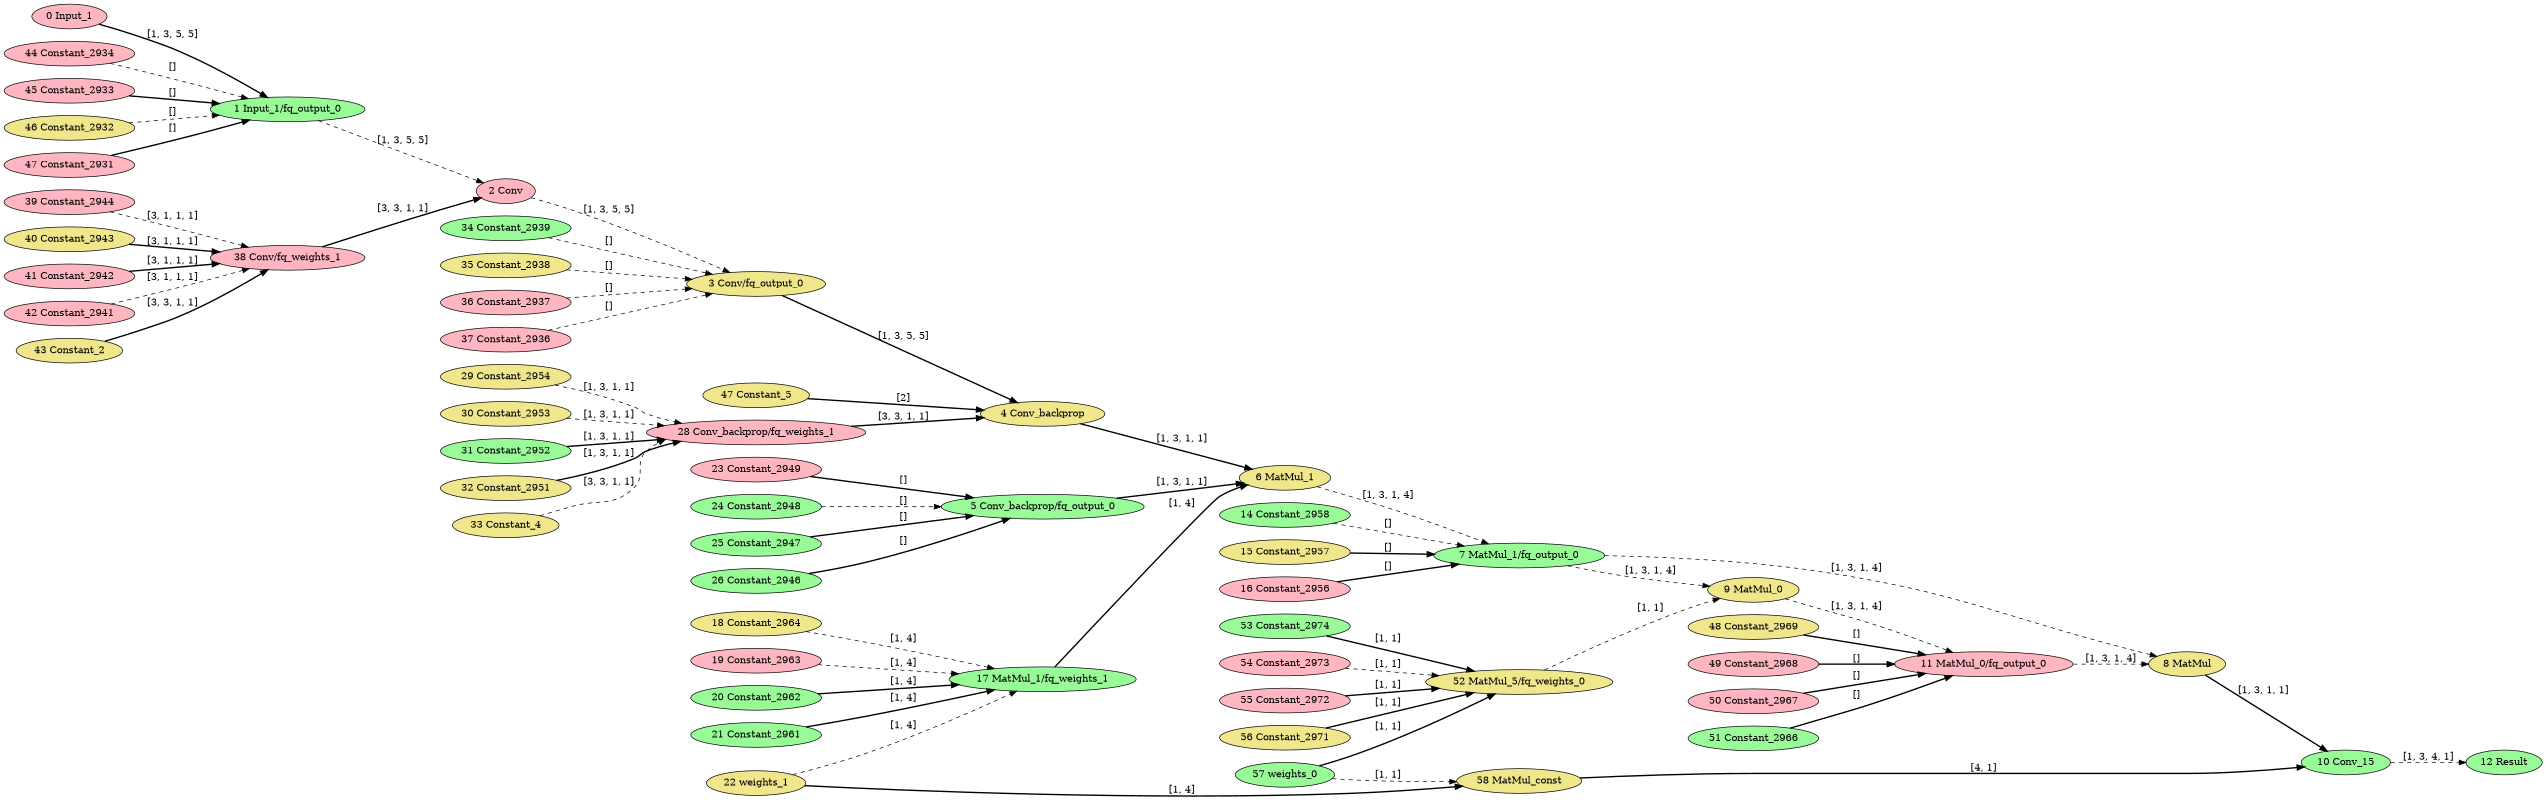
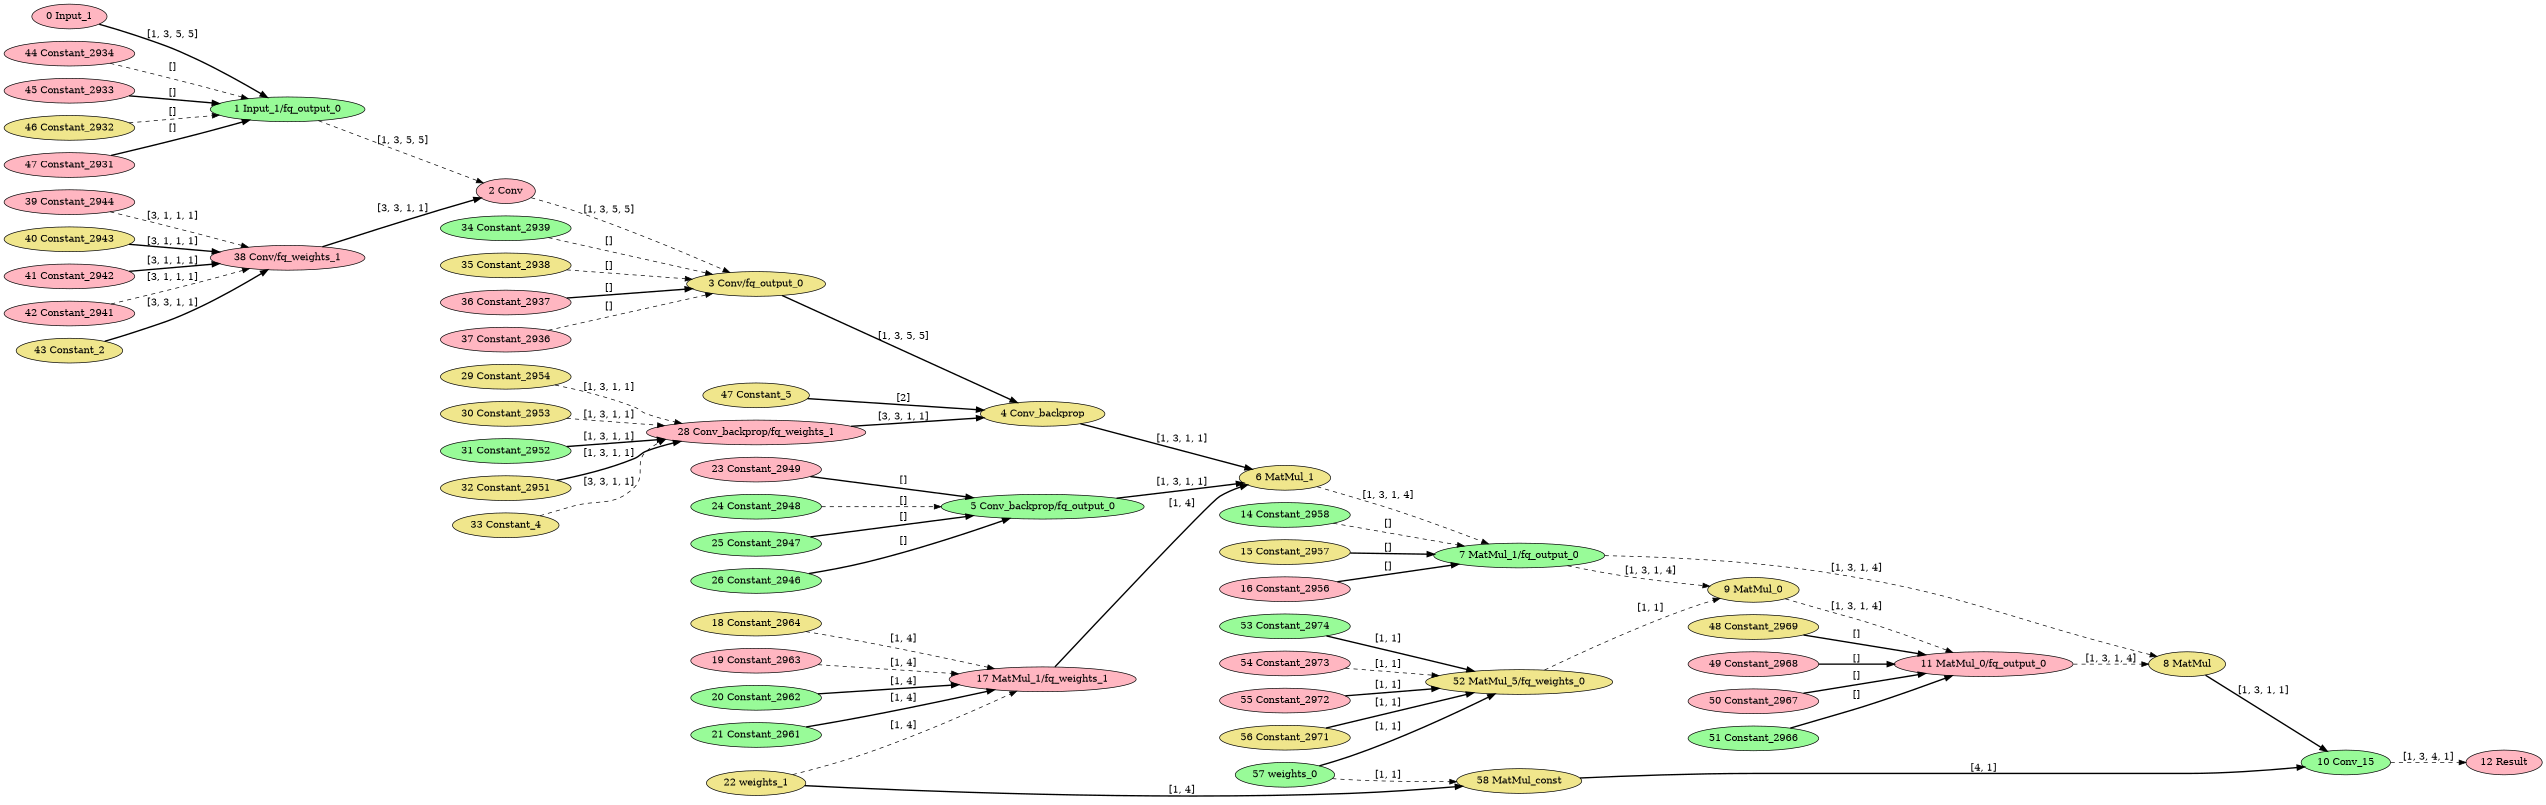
(626, 294) -> (626, 294)
(1043, 679) -> (1043, 679)
(2504, 762) -> (2504, 762)
